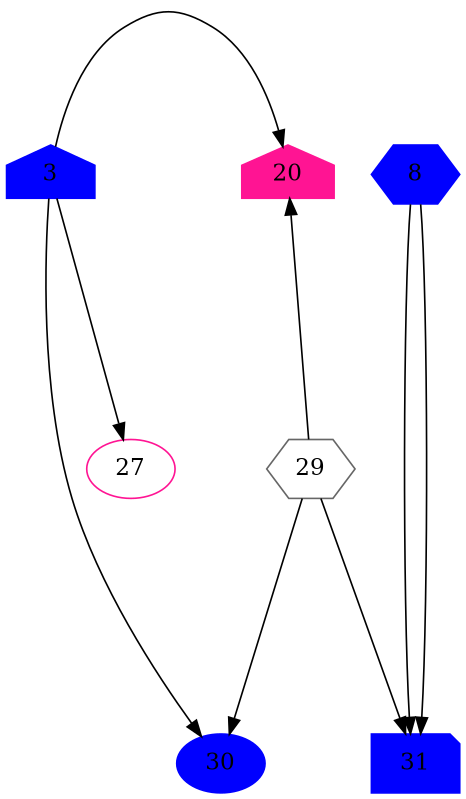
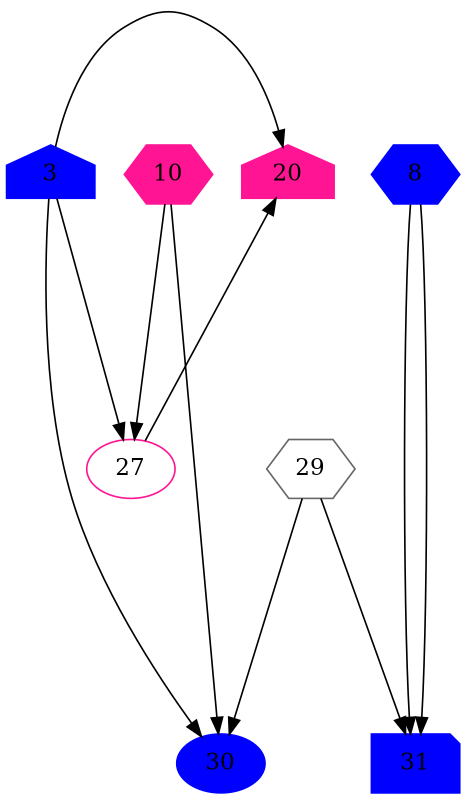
none -> (169, 174)
(300, 327) -> (207, 327)
